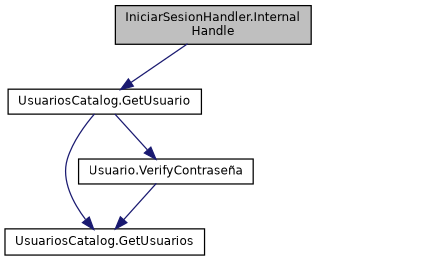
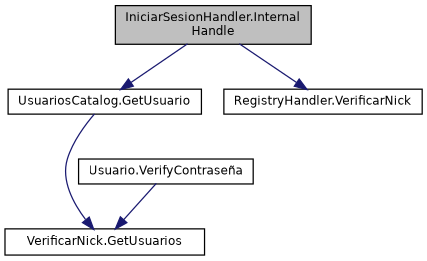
none -> (323, 102)
(131, 132) -> none
(105, 242) -> (105, 242)
